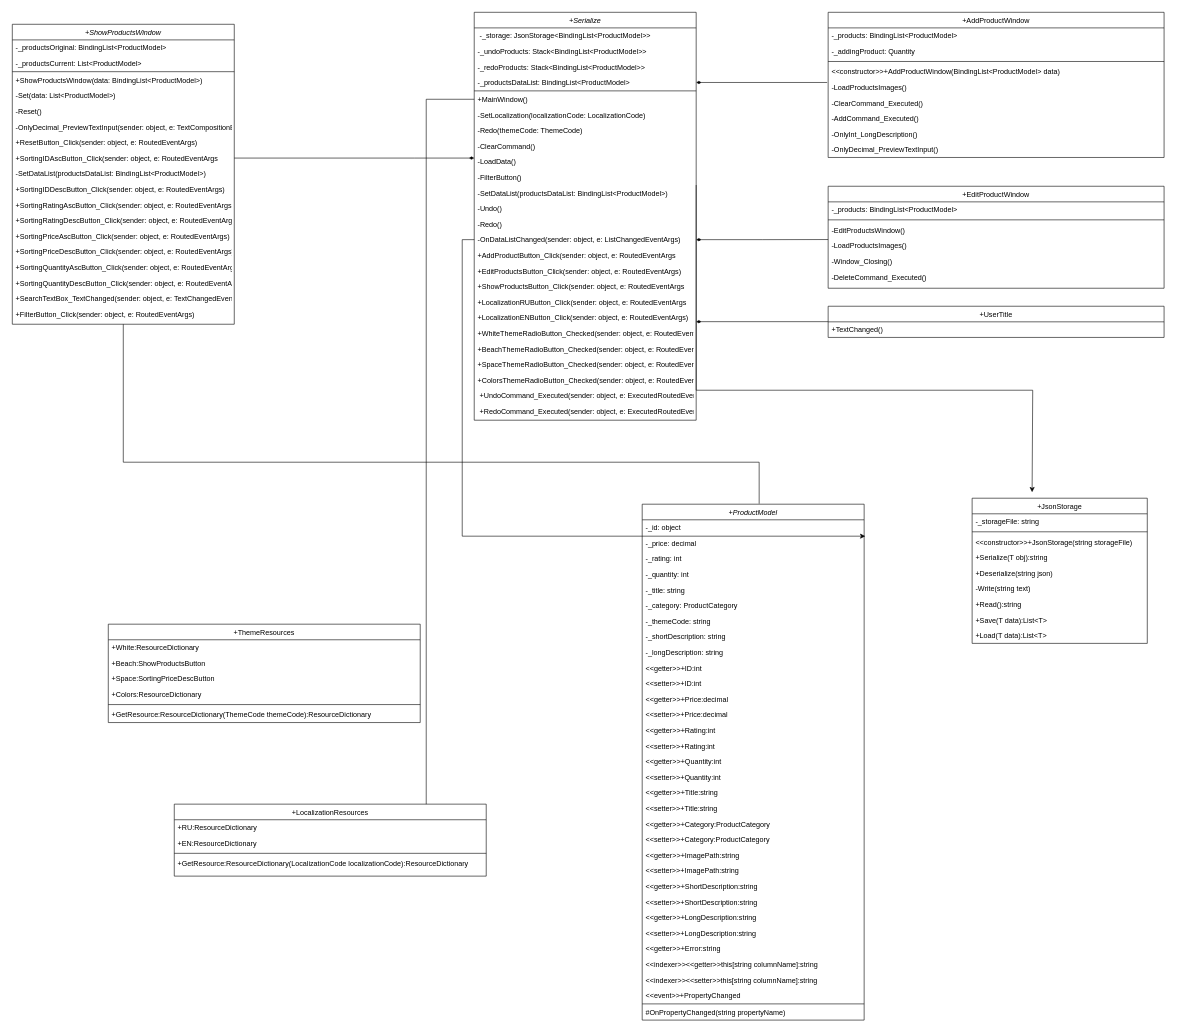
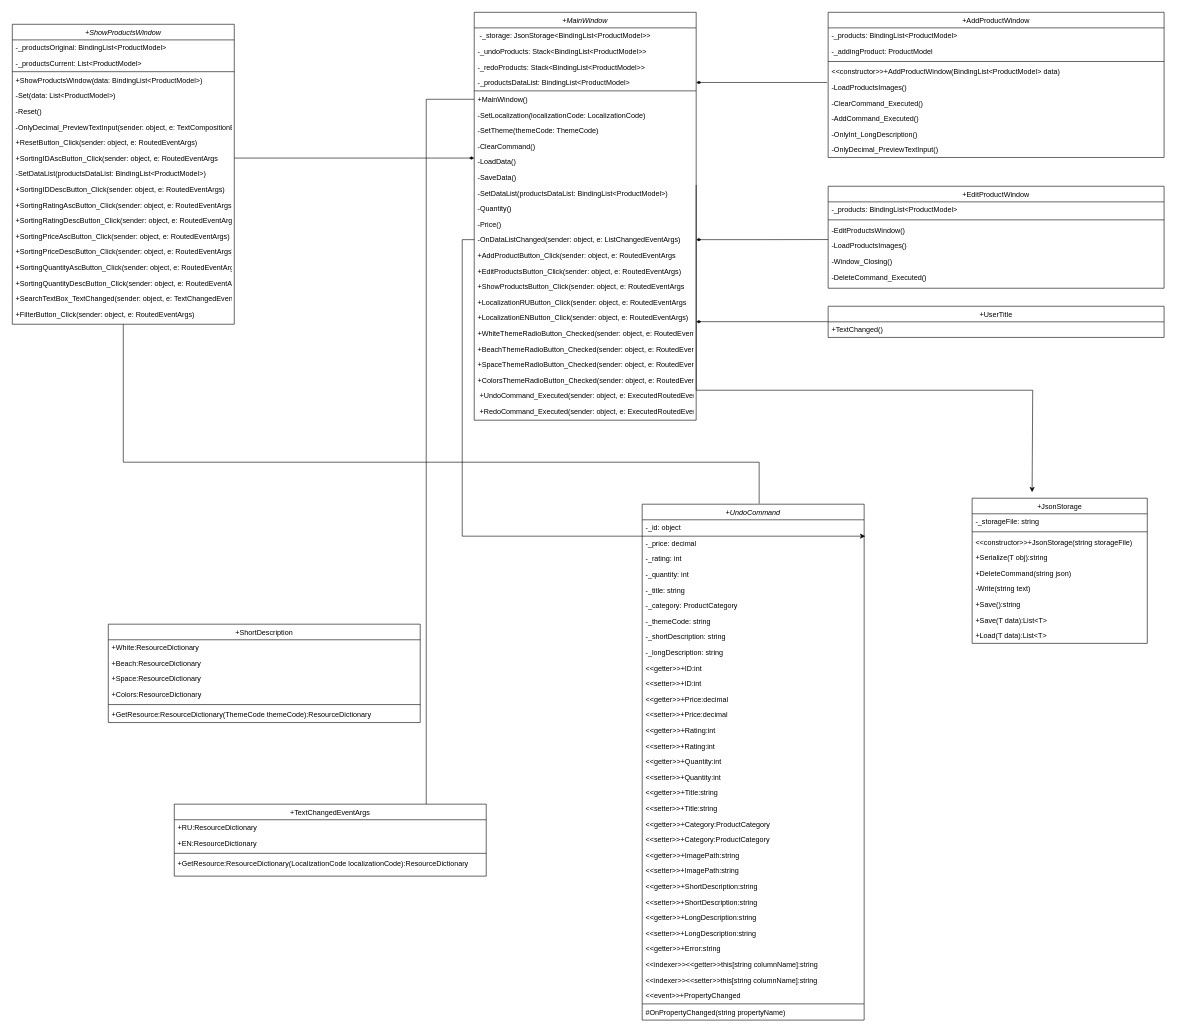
(585, 20) -> (585, 20)
(878, 52) -> (886, 52)
(530, 131) -> (538, 131)
(506, 178) -> (500, 178)
(492, 209) -> (499, 209)
(492, 224) -> (493, 224)
(753, 512) -> (753, 512)
(1021, 574) -> (1027, 574)
(1002, 605) -> (1002, 605)
(264, 632) -> (264, 632)
(161, 664) -> (159, 664)
(167, 679) -> (159, 679)
(330, 812) -> (330, 812)
